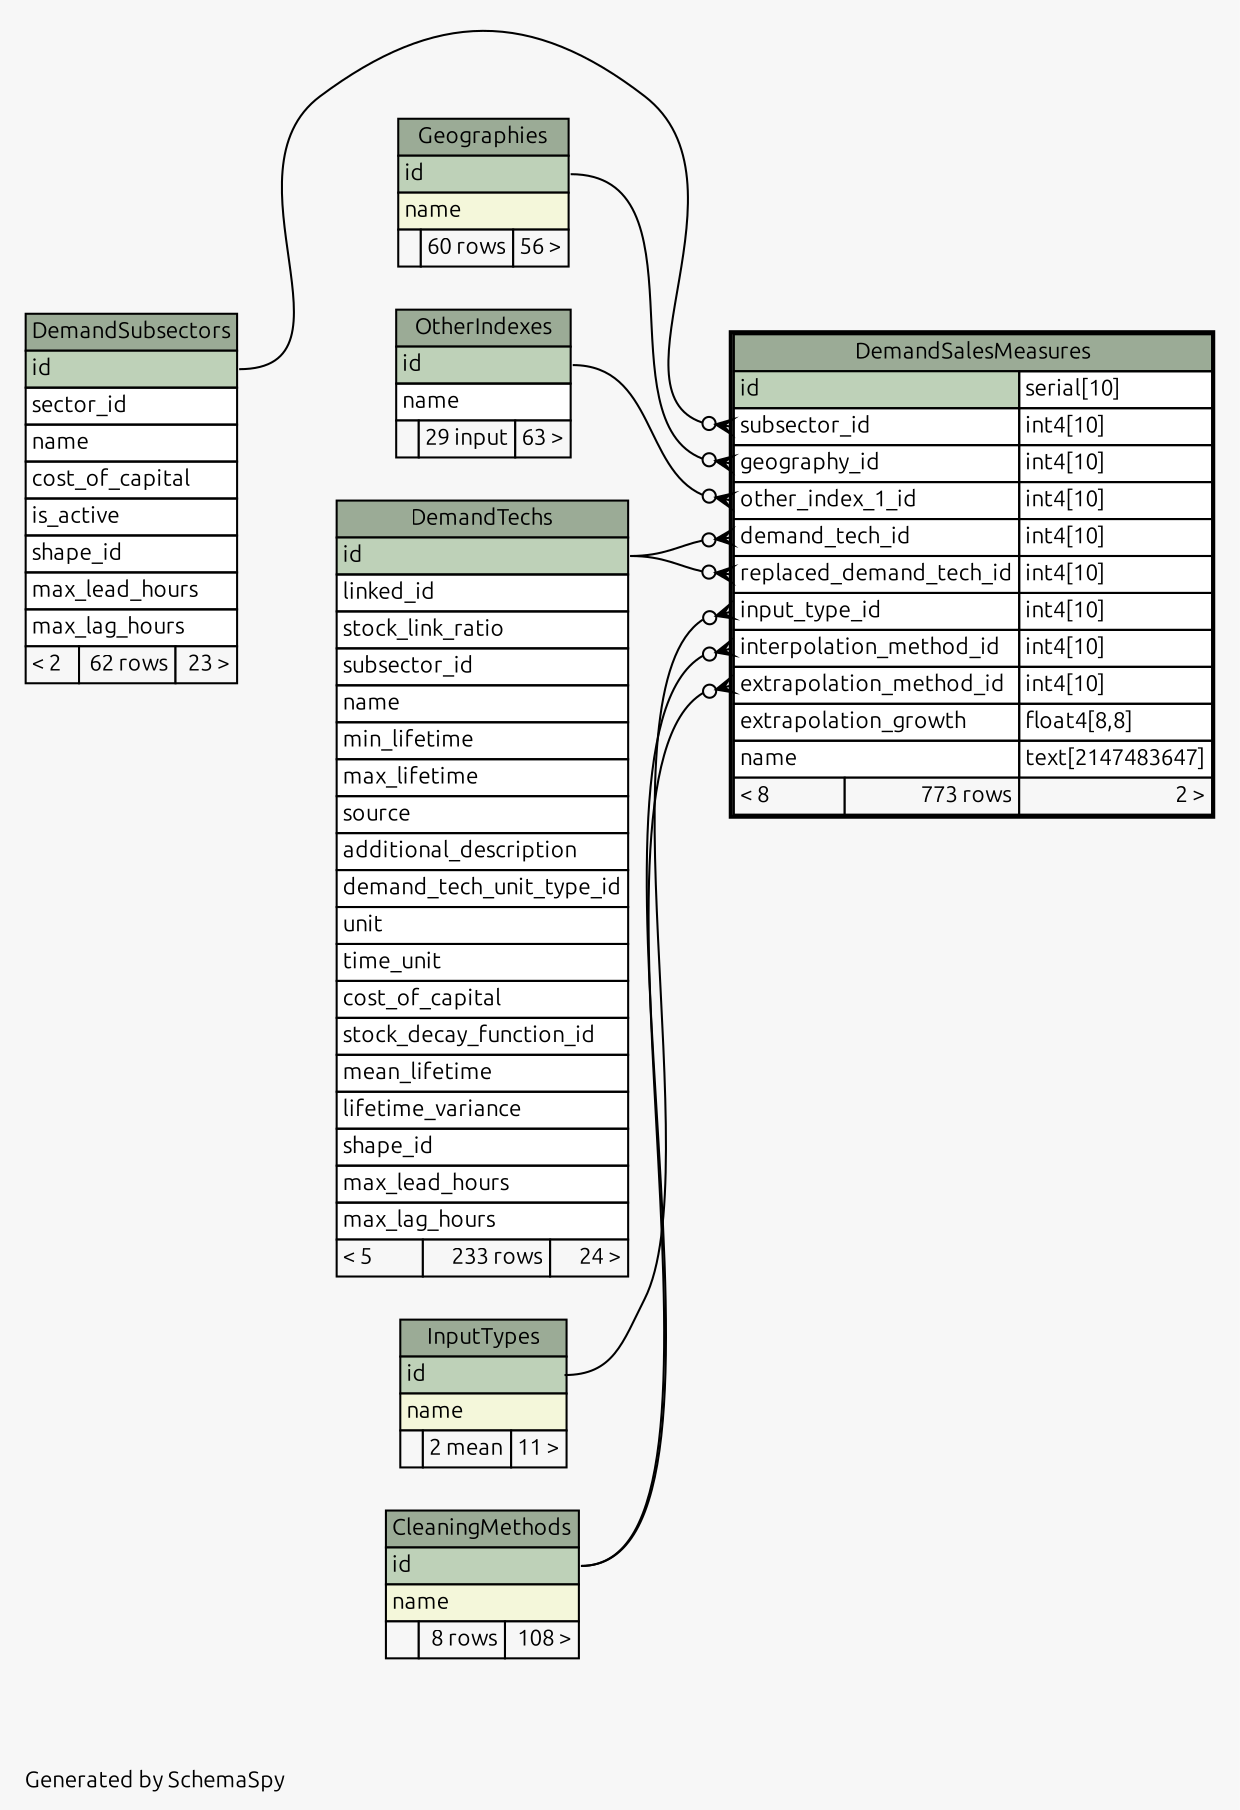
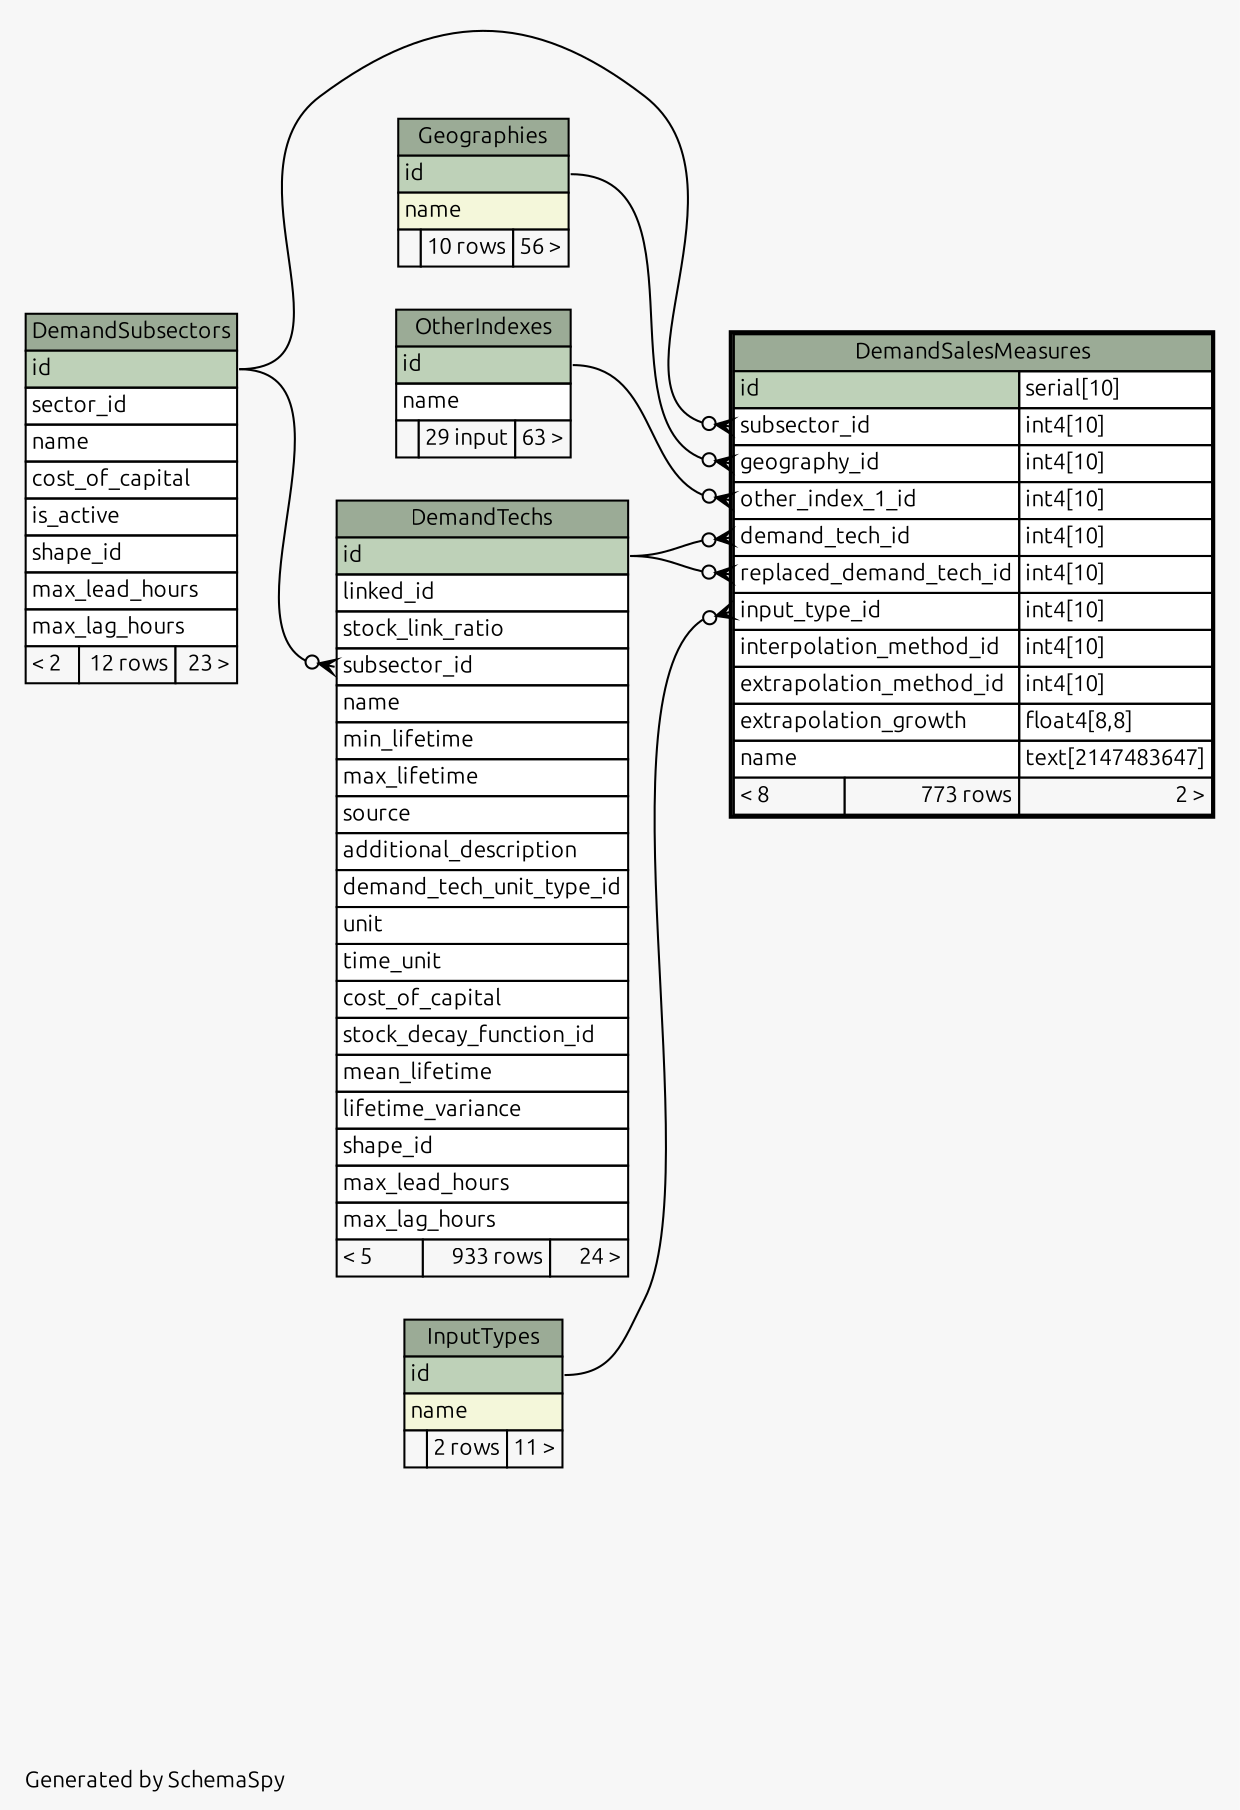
(467, 247) -> (467, 247)
none -> (289, 503)
(129, 664) -> (129, 664)
(498, 1257) -> (498, 1257)
(467, 1448) -> (467, 1448)
(482, 1584) -> none
